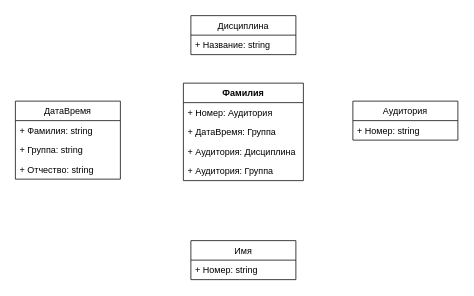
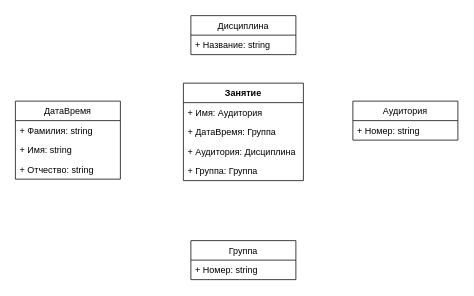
(243, 93) -> (243, 93)
(231, 113) -> (225, 113)
(55, 150) -> (48, 150)
(232, 171) -> (224, 171)
(243, 251) -> (243, 251)
